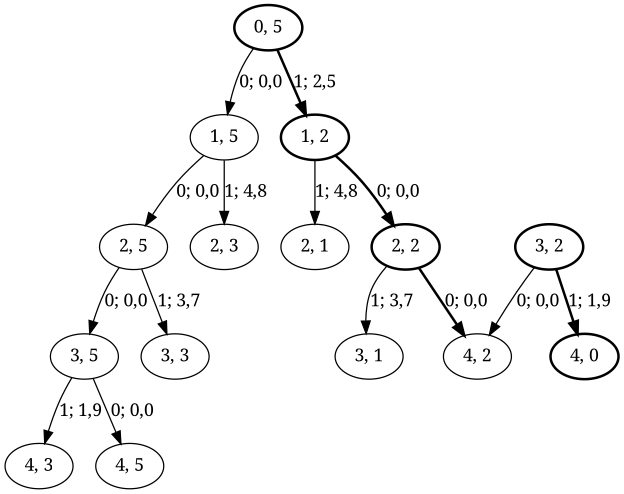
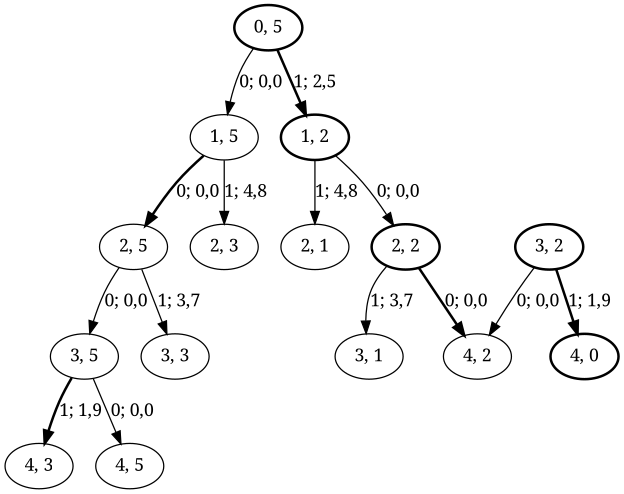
(176, 183) -> (176, 183)
(363, 183) -> (363, 183)
(58, 404) -> (58, 404)
